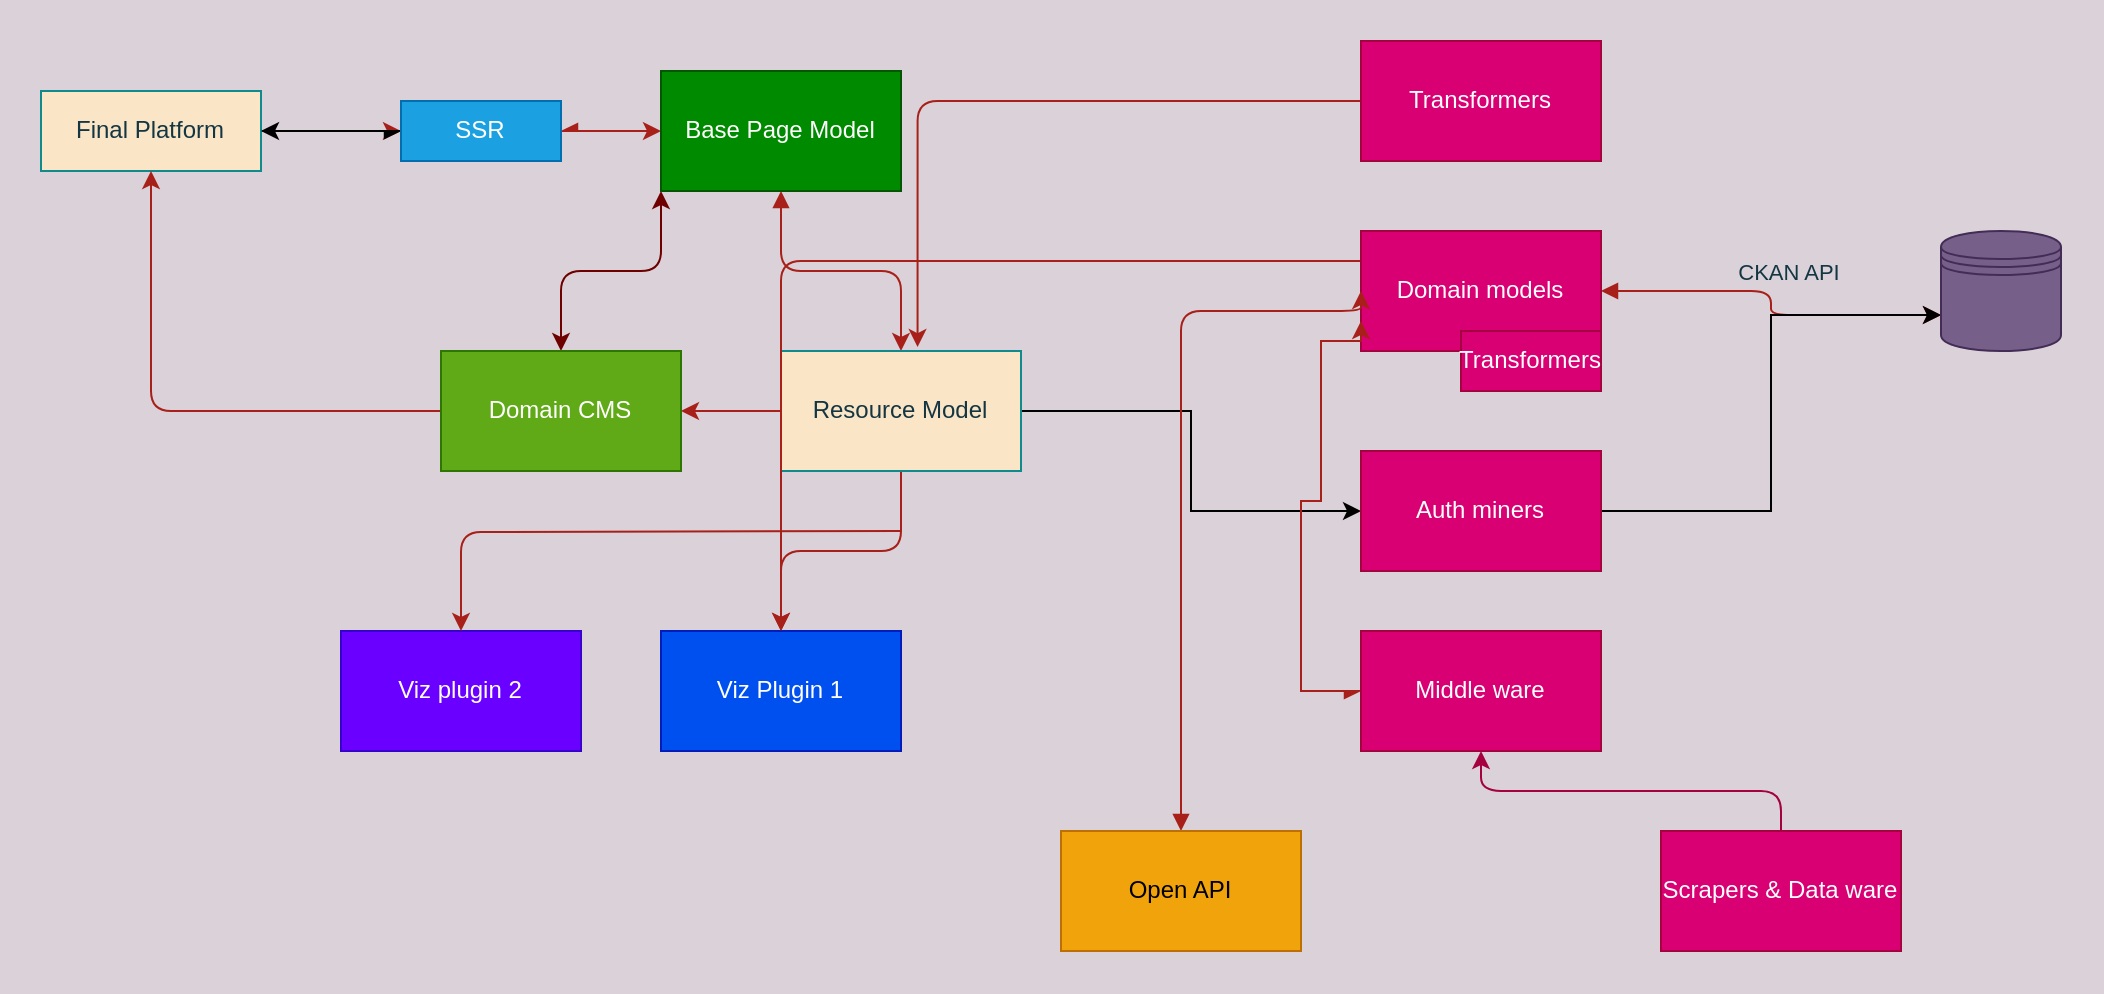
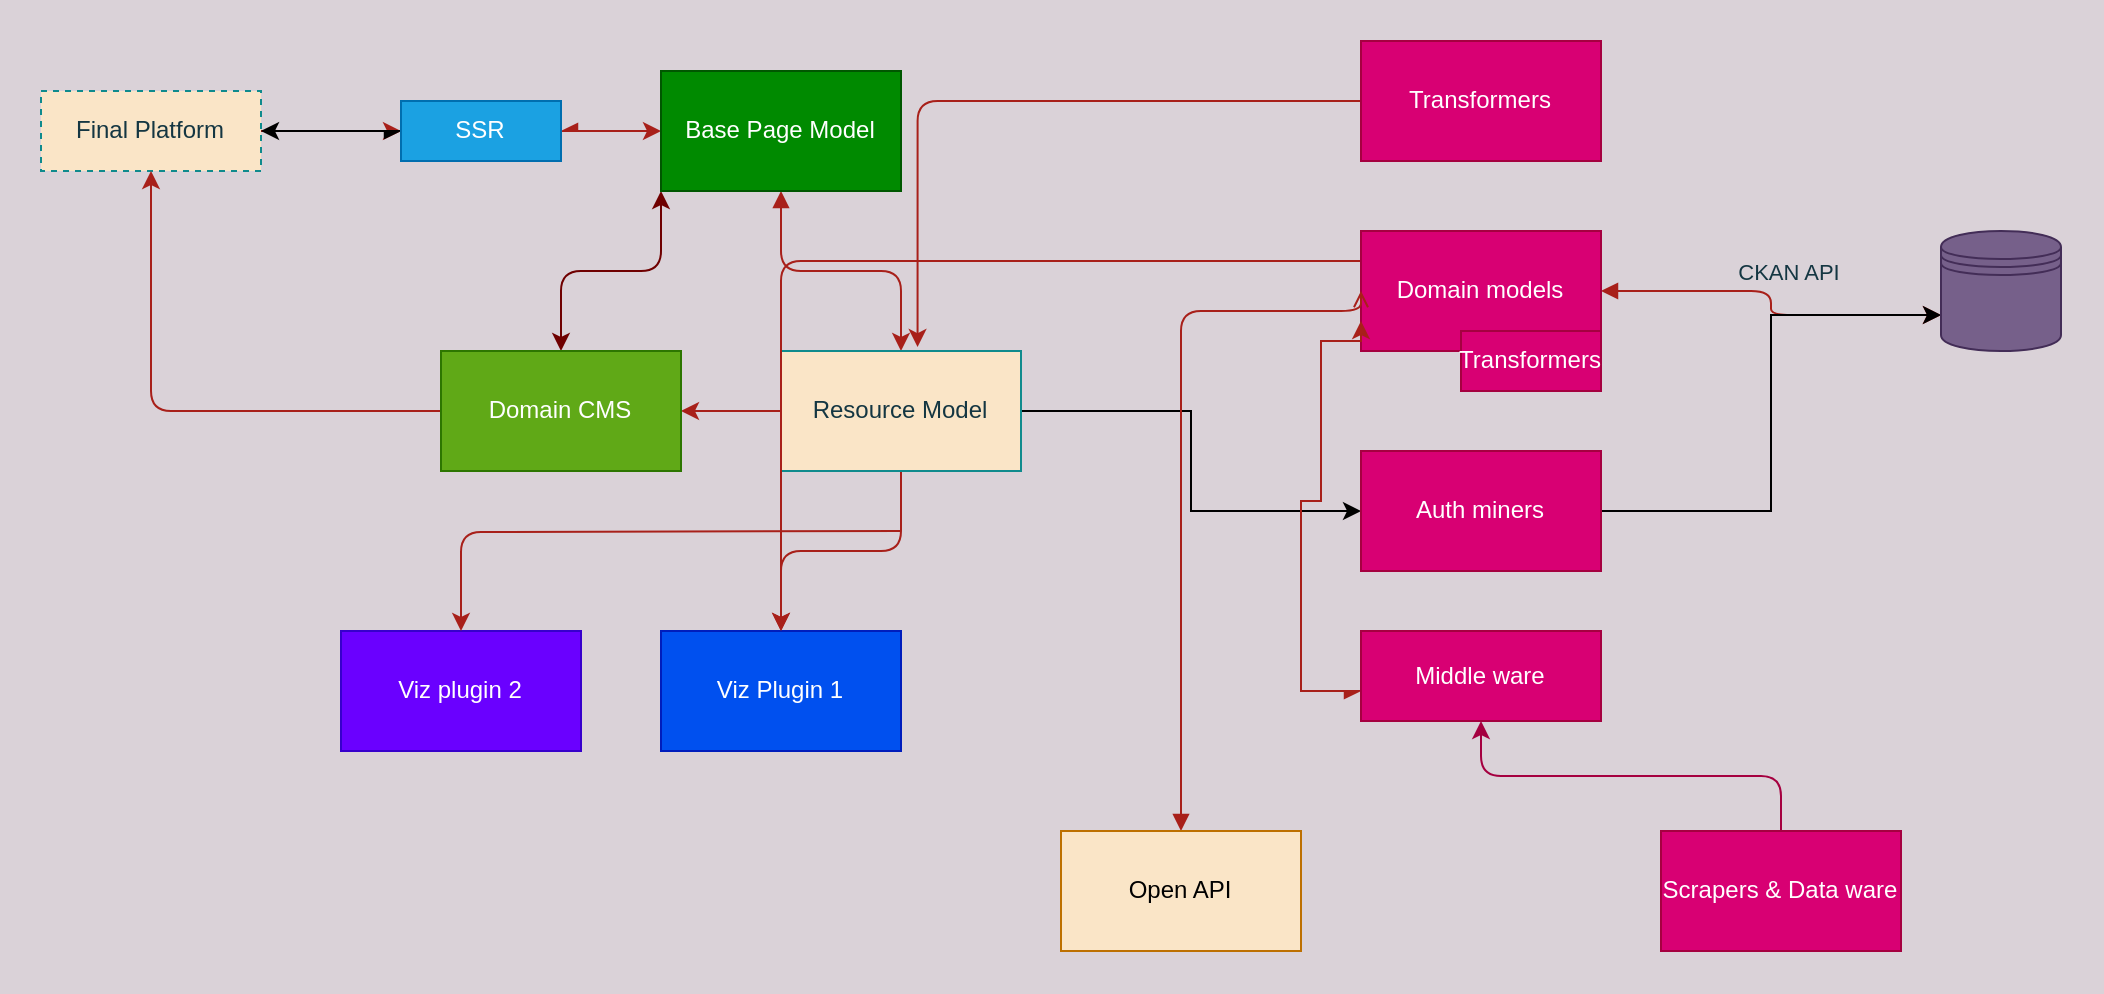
(151, 131) -> (151, 131)
(1360, 309) -> (1360, 306)
(1481, 691) -> (1481, 676)
(1181, 891) -> (1181, 891)
